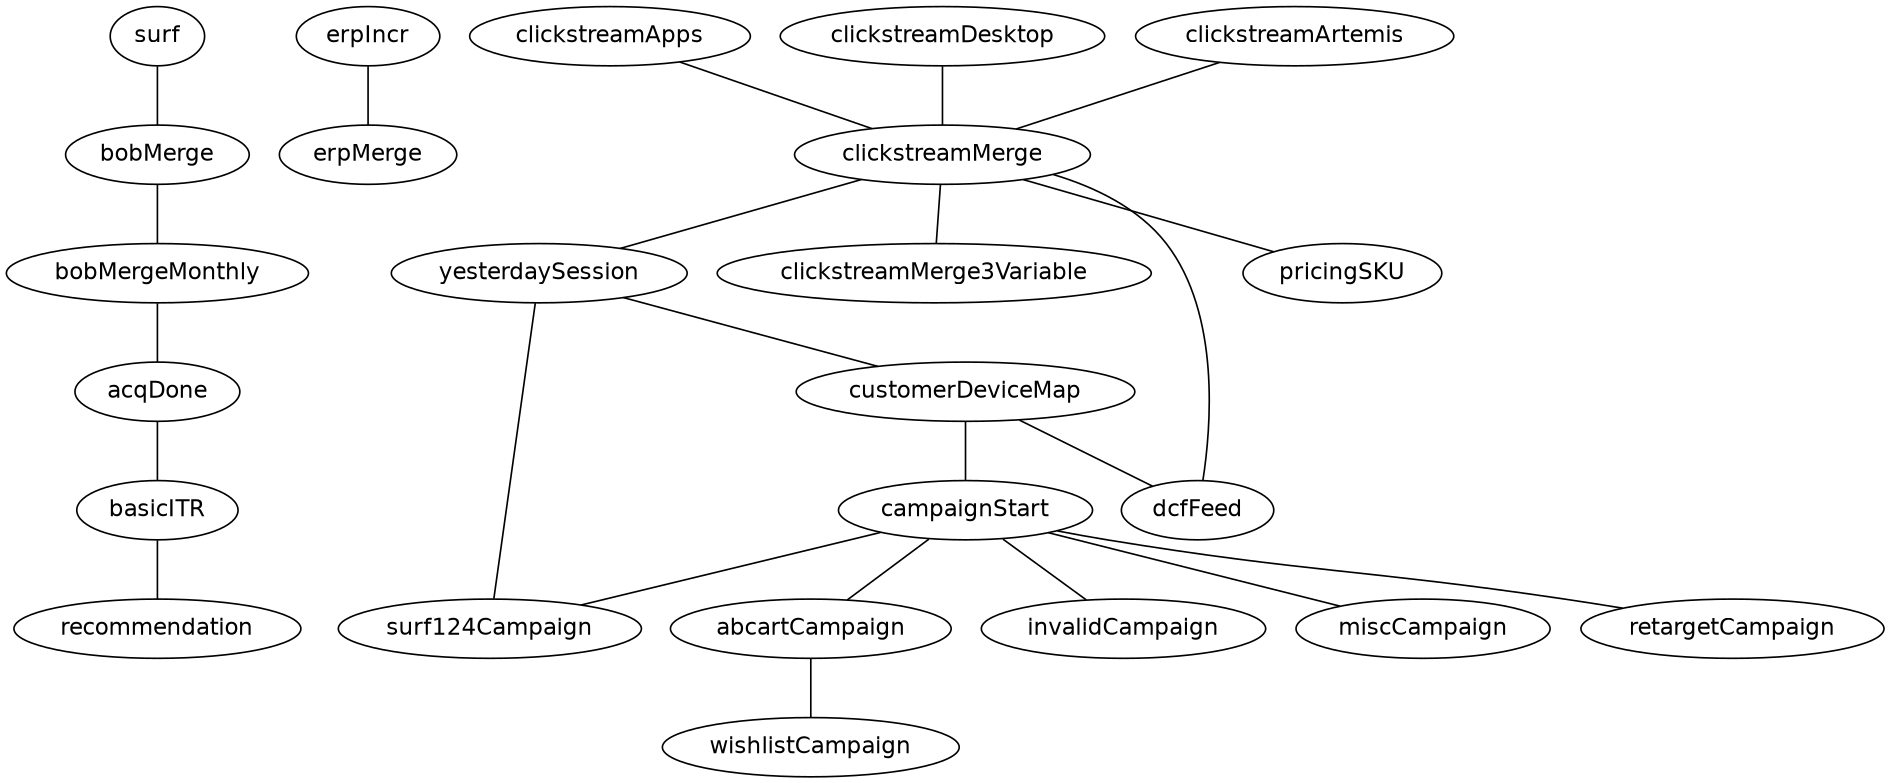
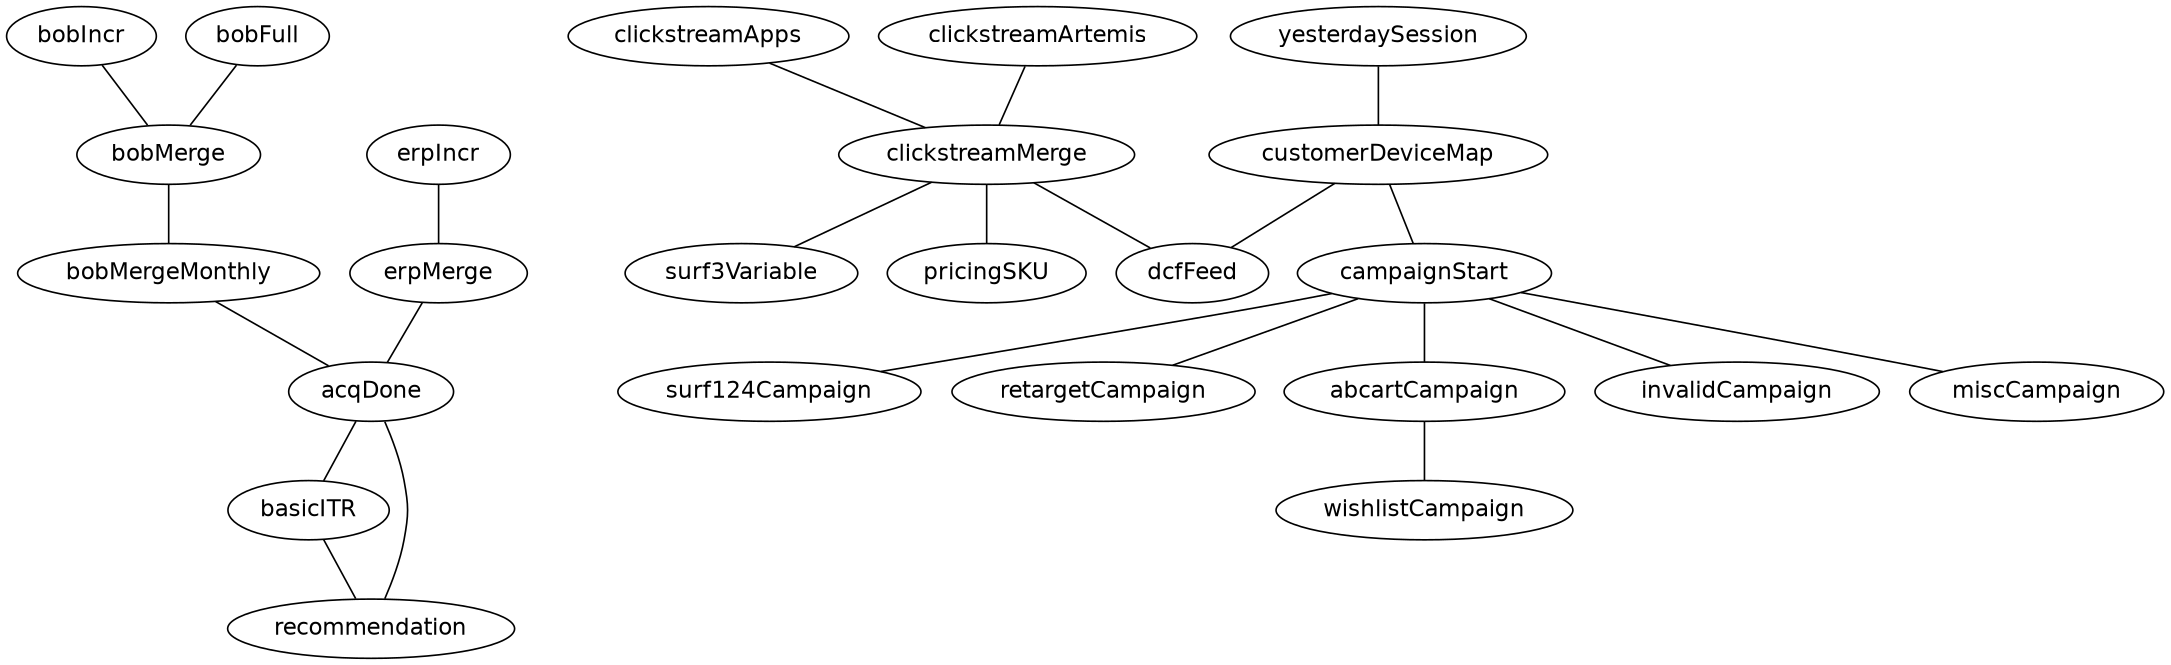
(157, 36) -> (81, 36)
none -> (258, 36)
(942, 36) -> none
(741, 214) -> none
(934, 273) -> (741, 273)
none -> (405, 333)
(515, 451) -> none
none -> (408, 510)
